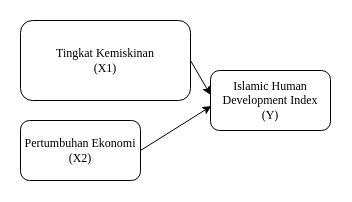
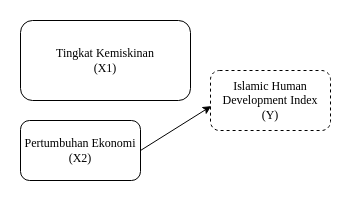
(199, 74) -> none
(271, 101) -> (271, 101)
